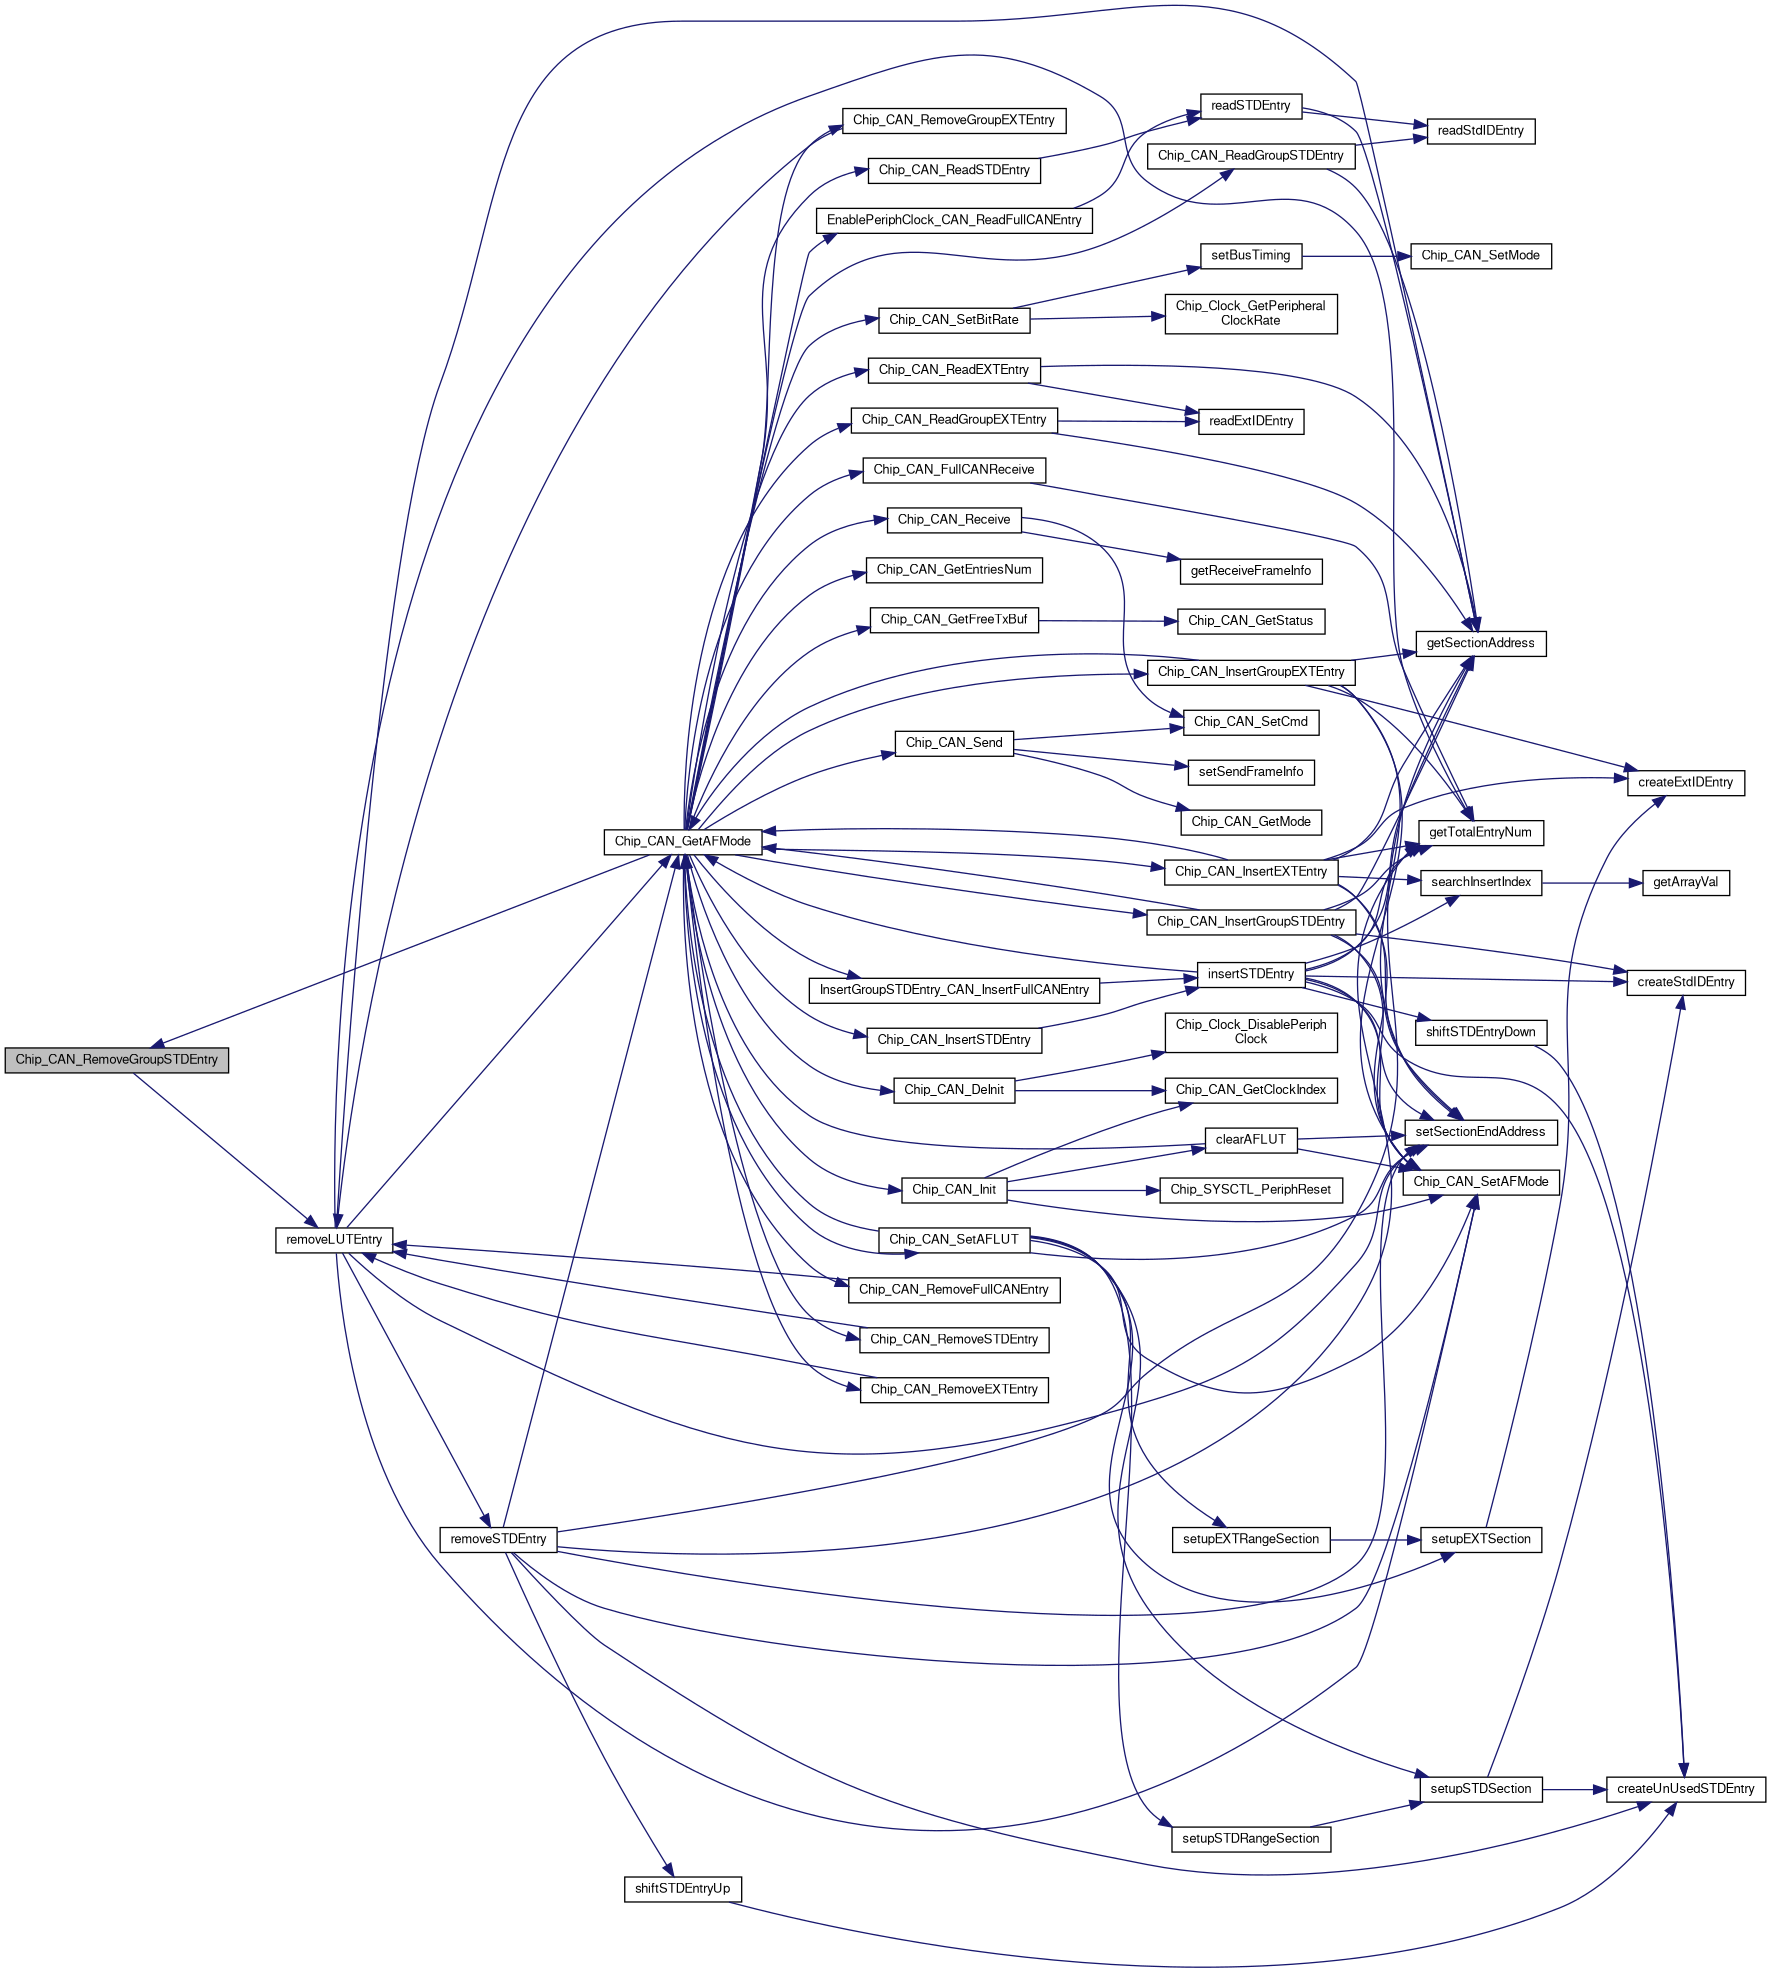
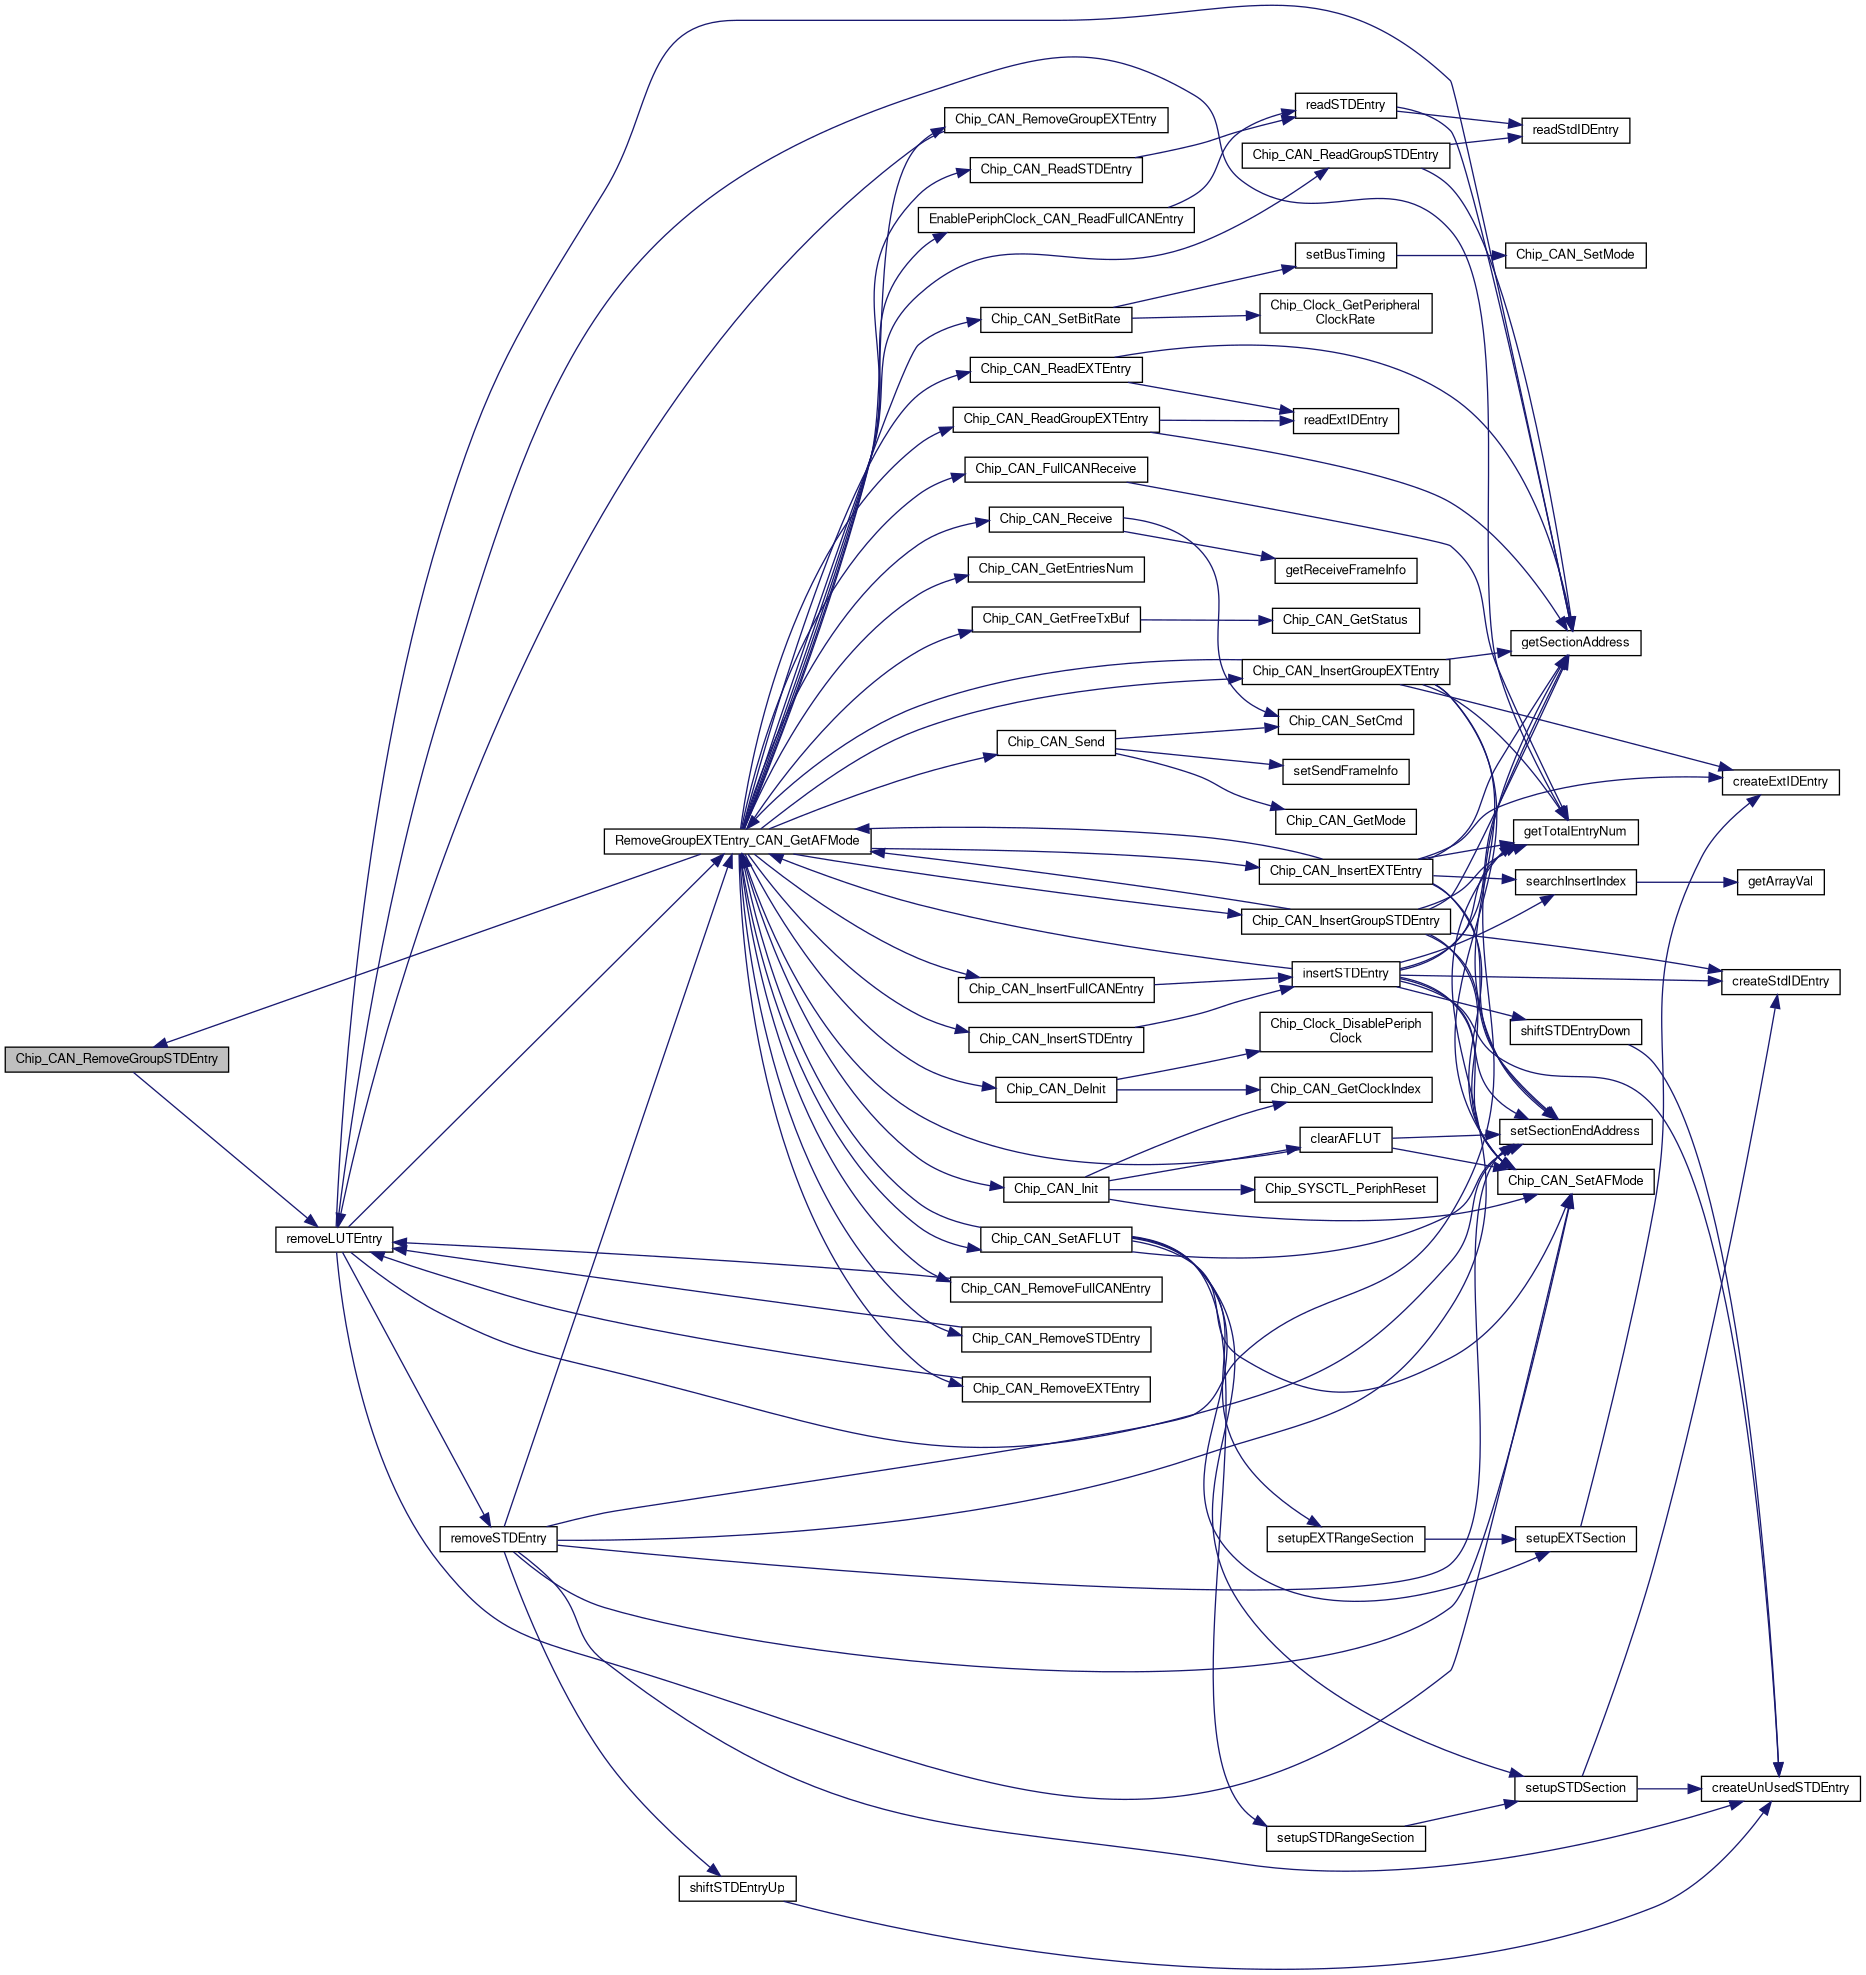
(683, 842) -> (738, 842)
(955, 991) -> (1056, 990)
